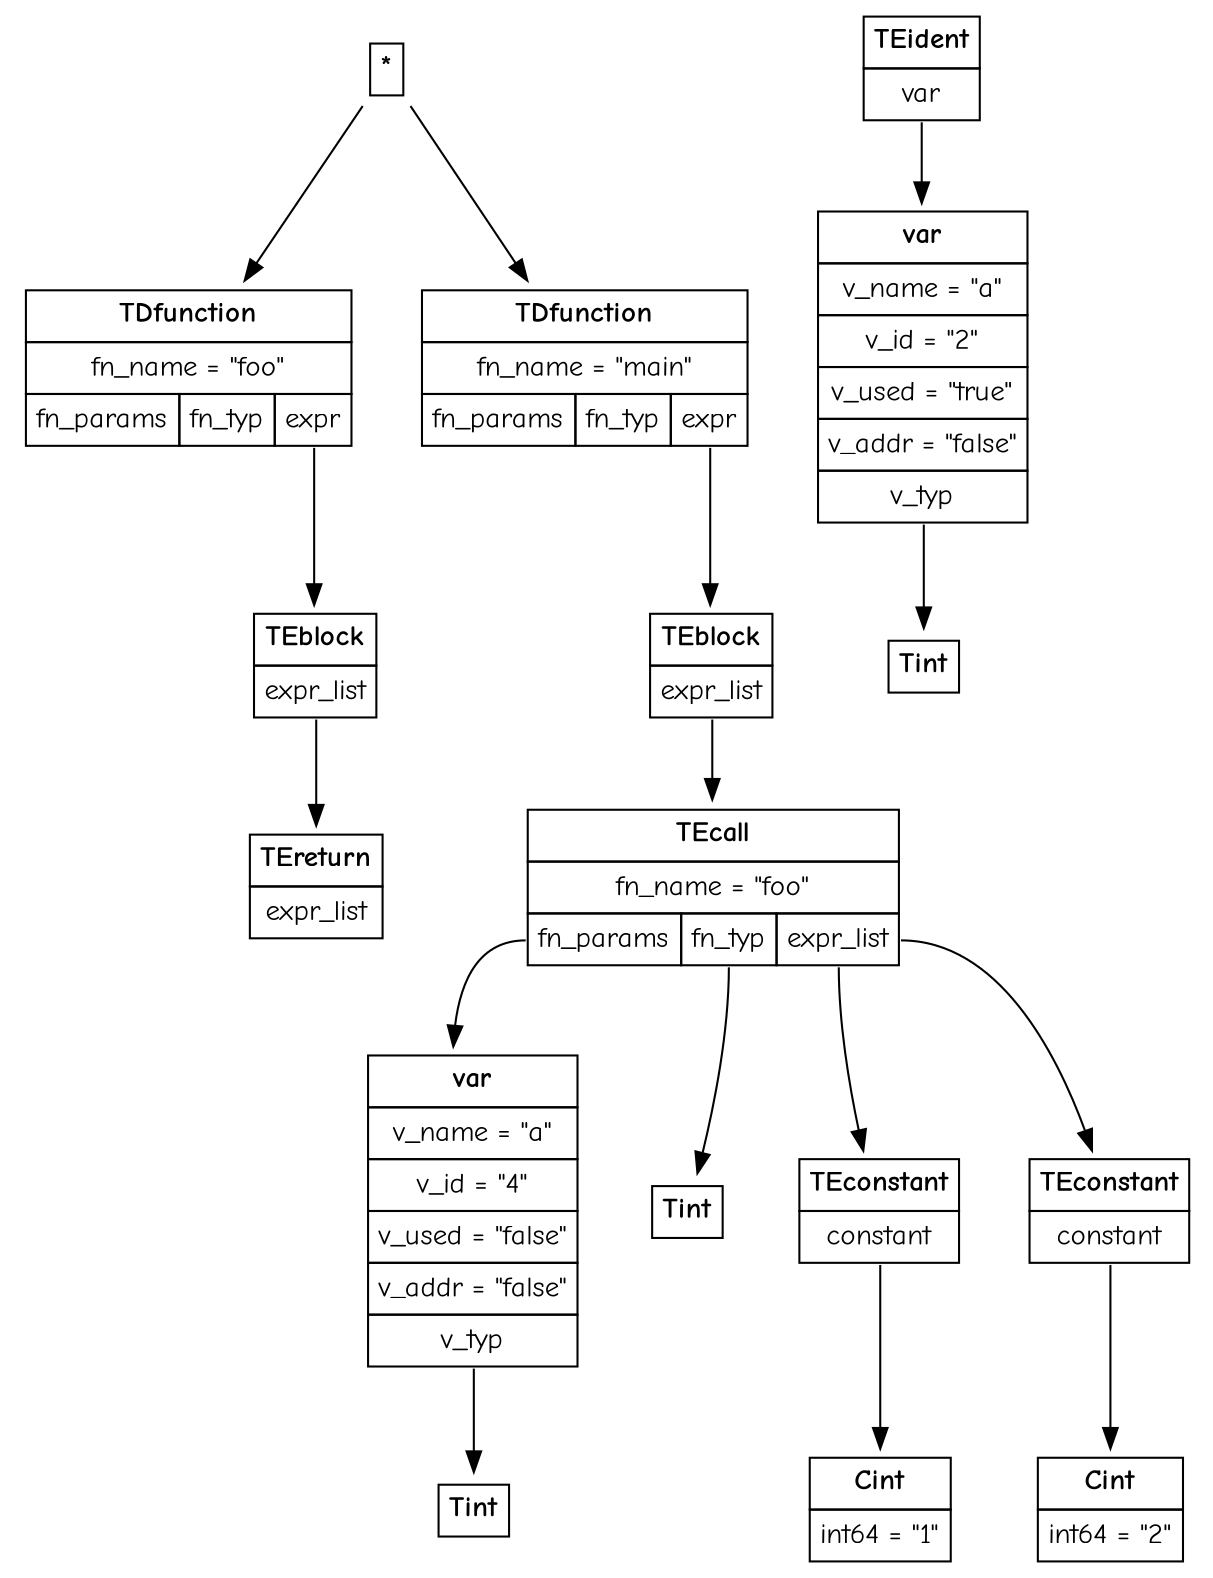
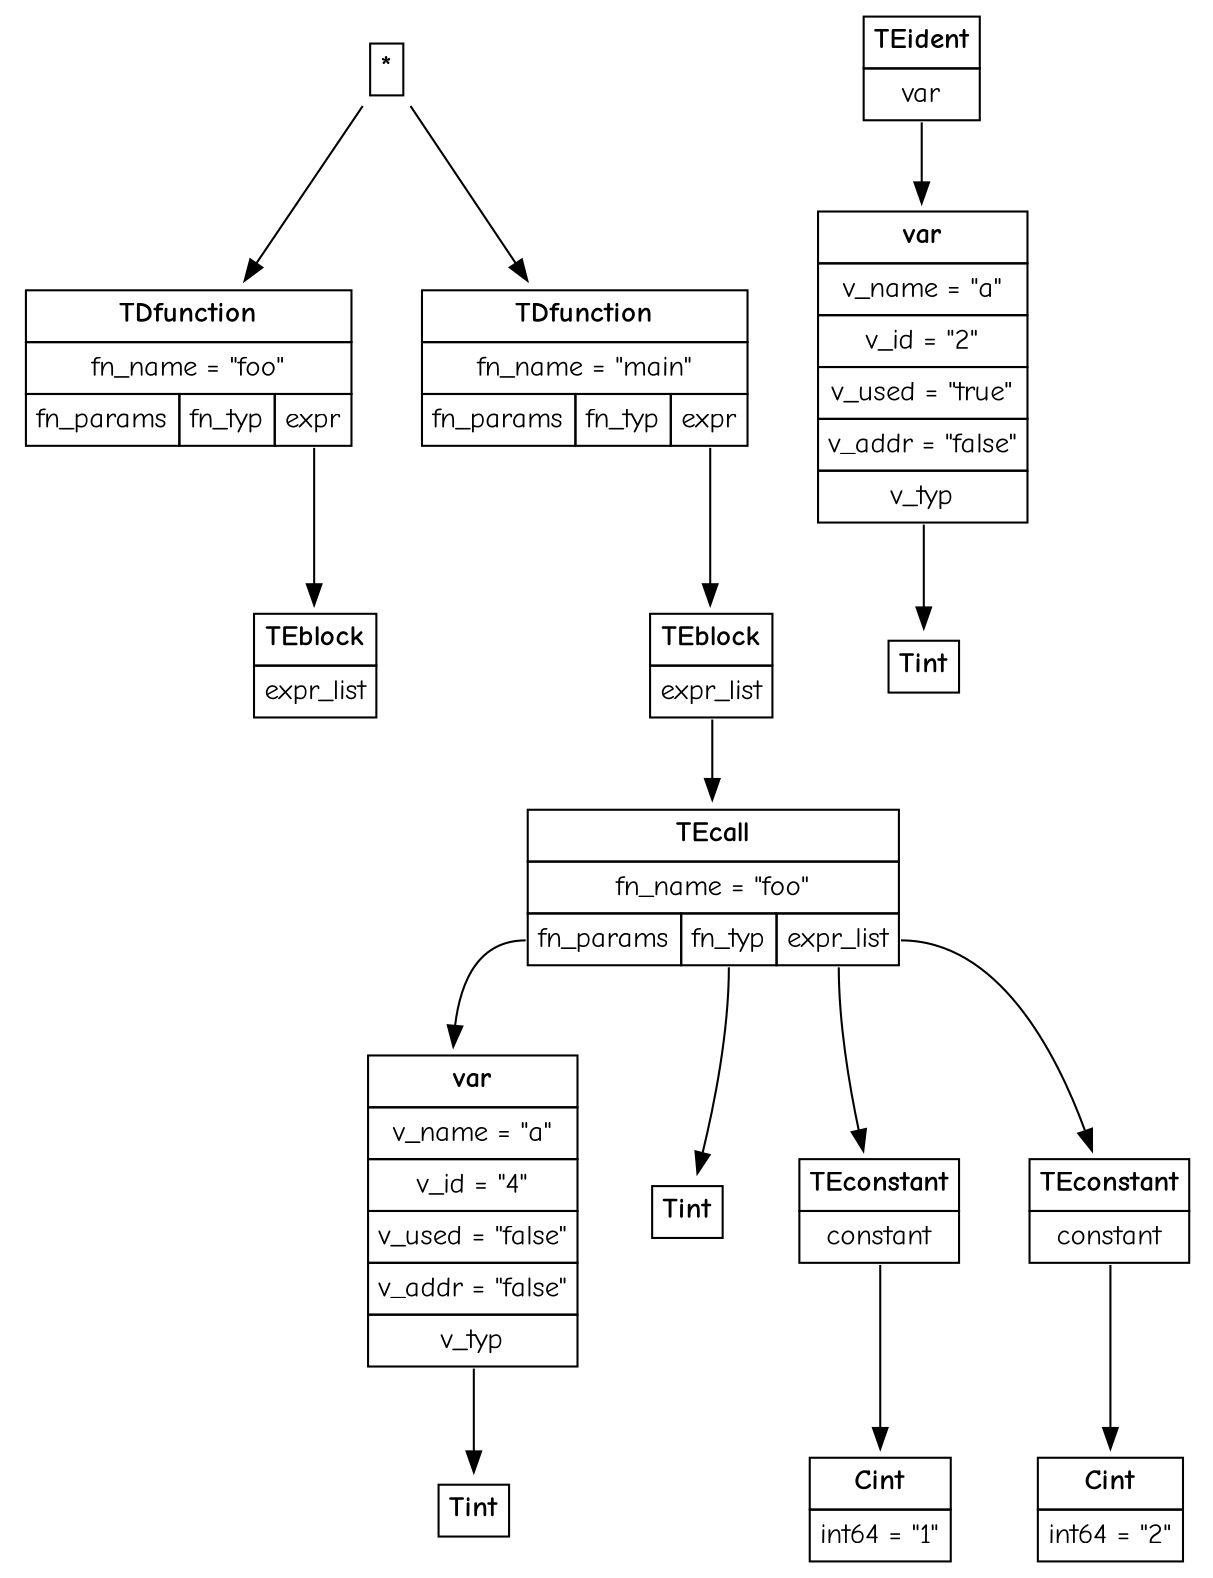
(316, 886) -> none
